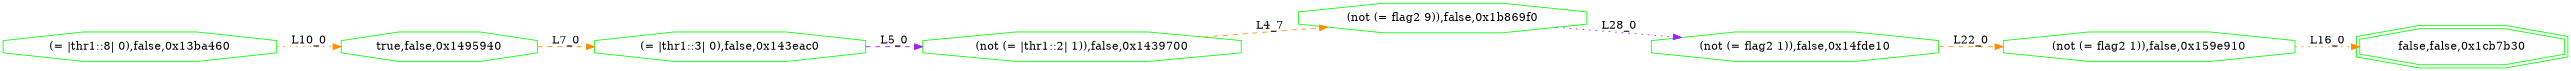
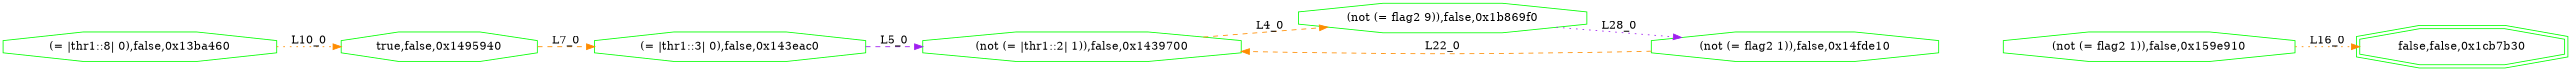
(1270, 26) -> (1270, 26)
(1967, 47) -> (1451, 54)
